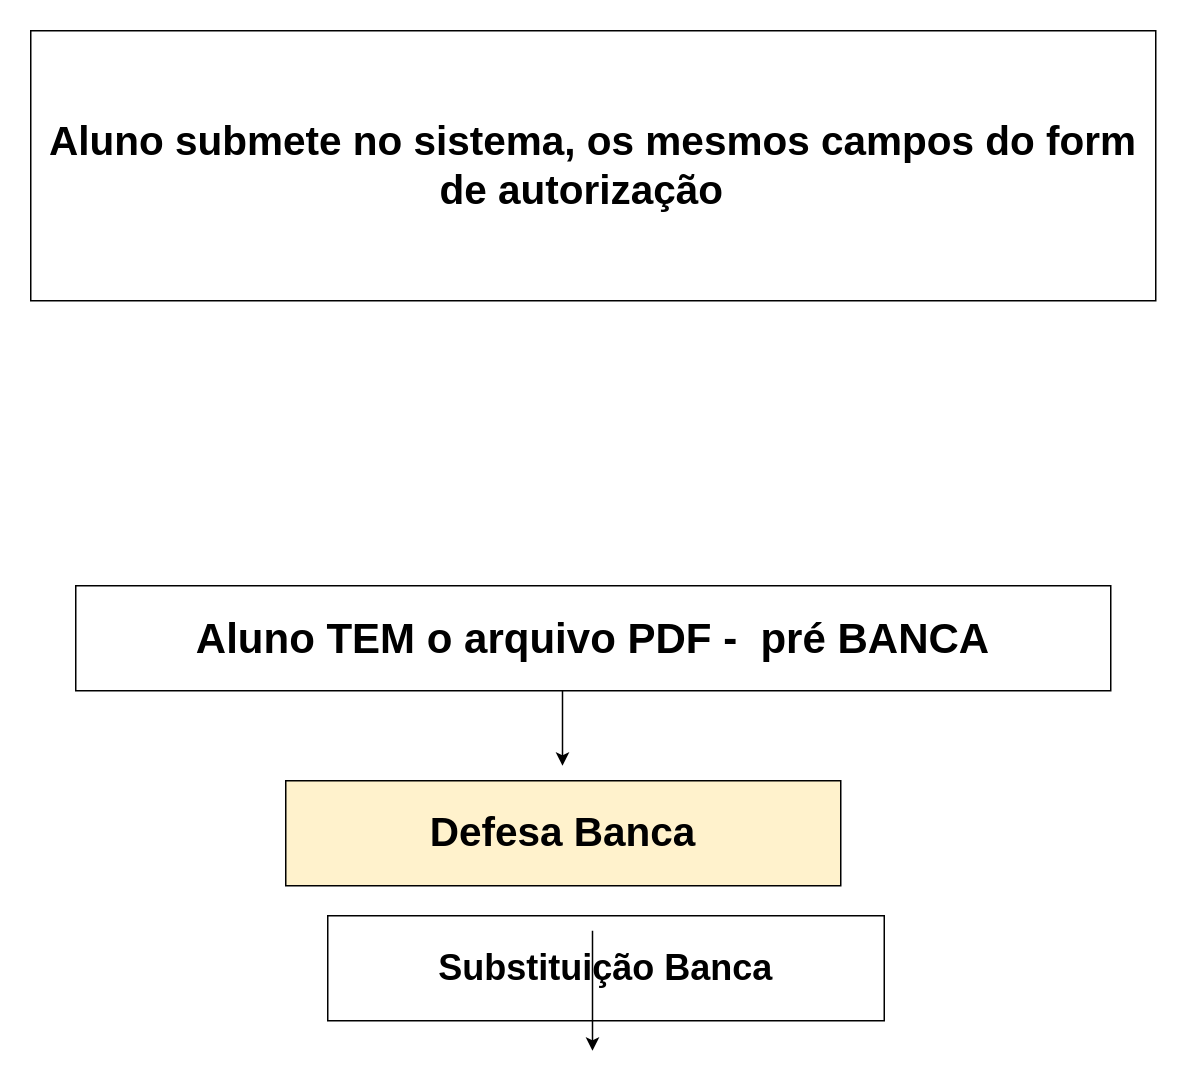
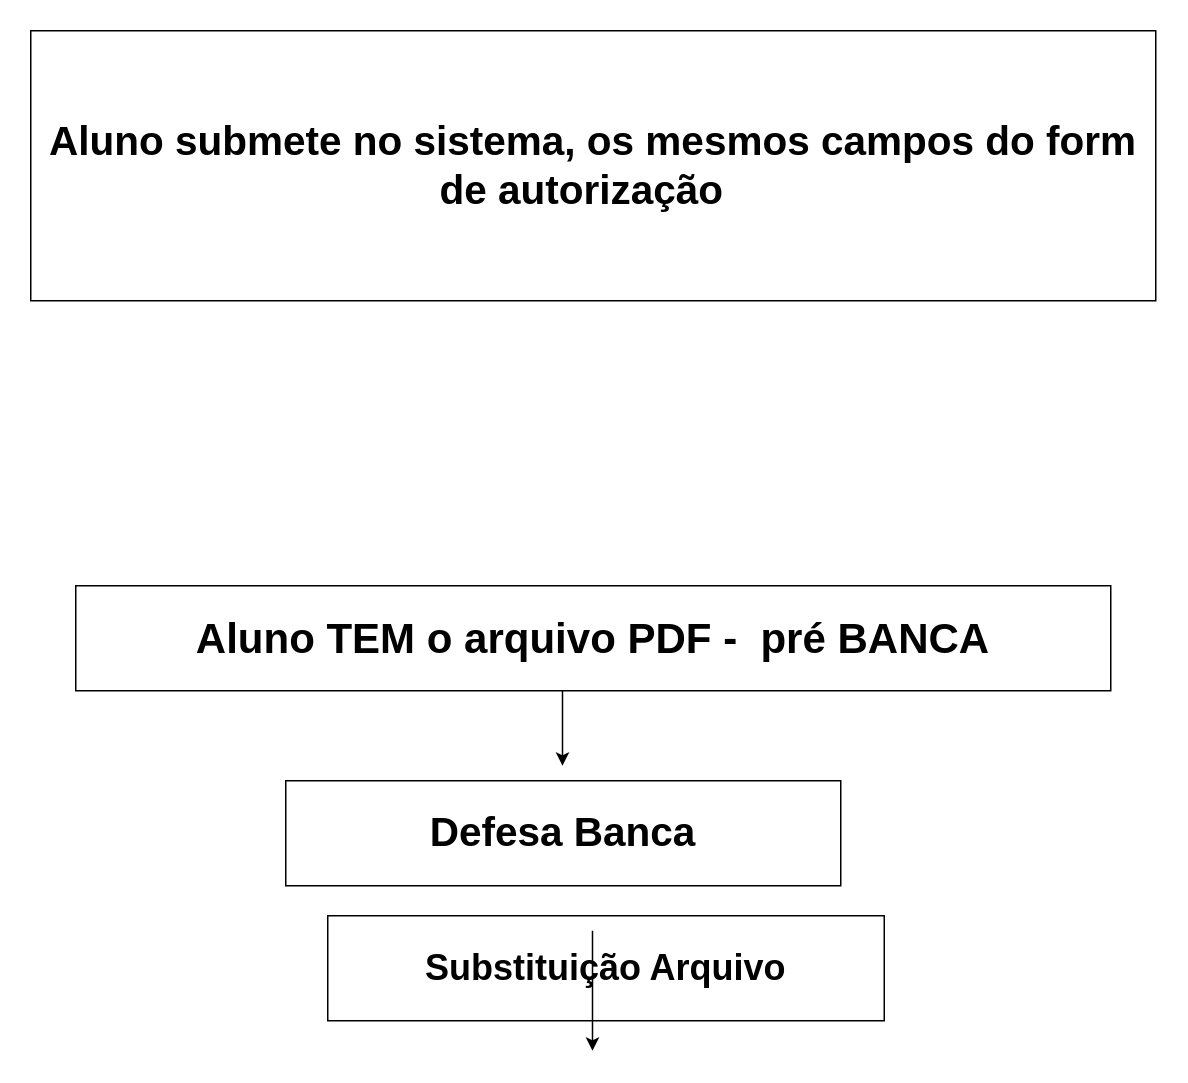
(563, 833) -> (563, 833)
(606, 968) -> (606, 968)
